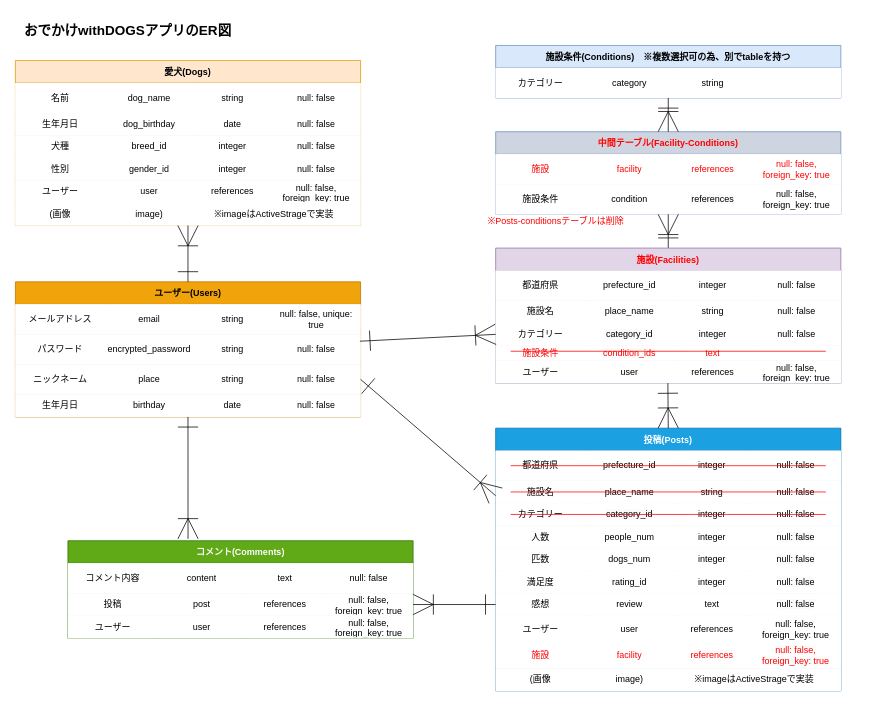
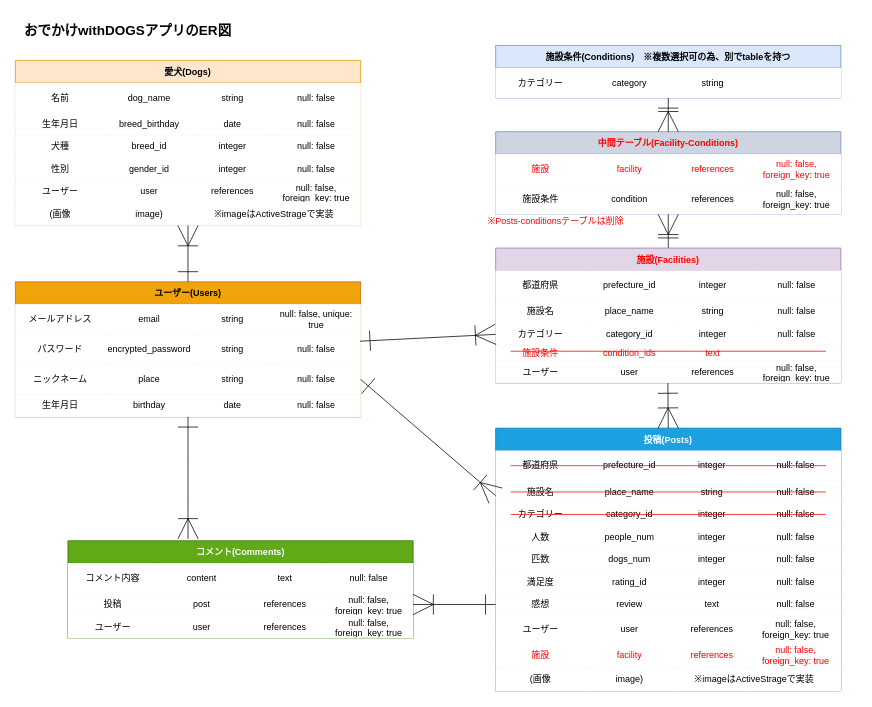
(149, 124) -> (149, 124)
